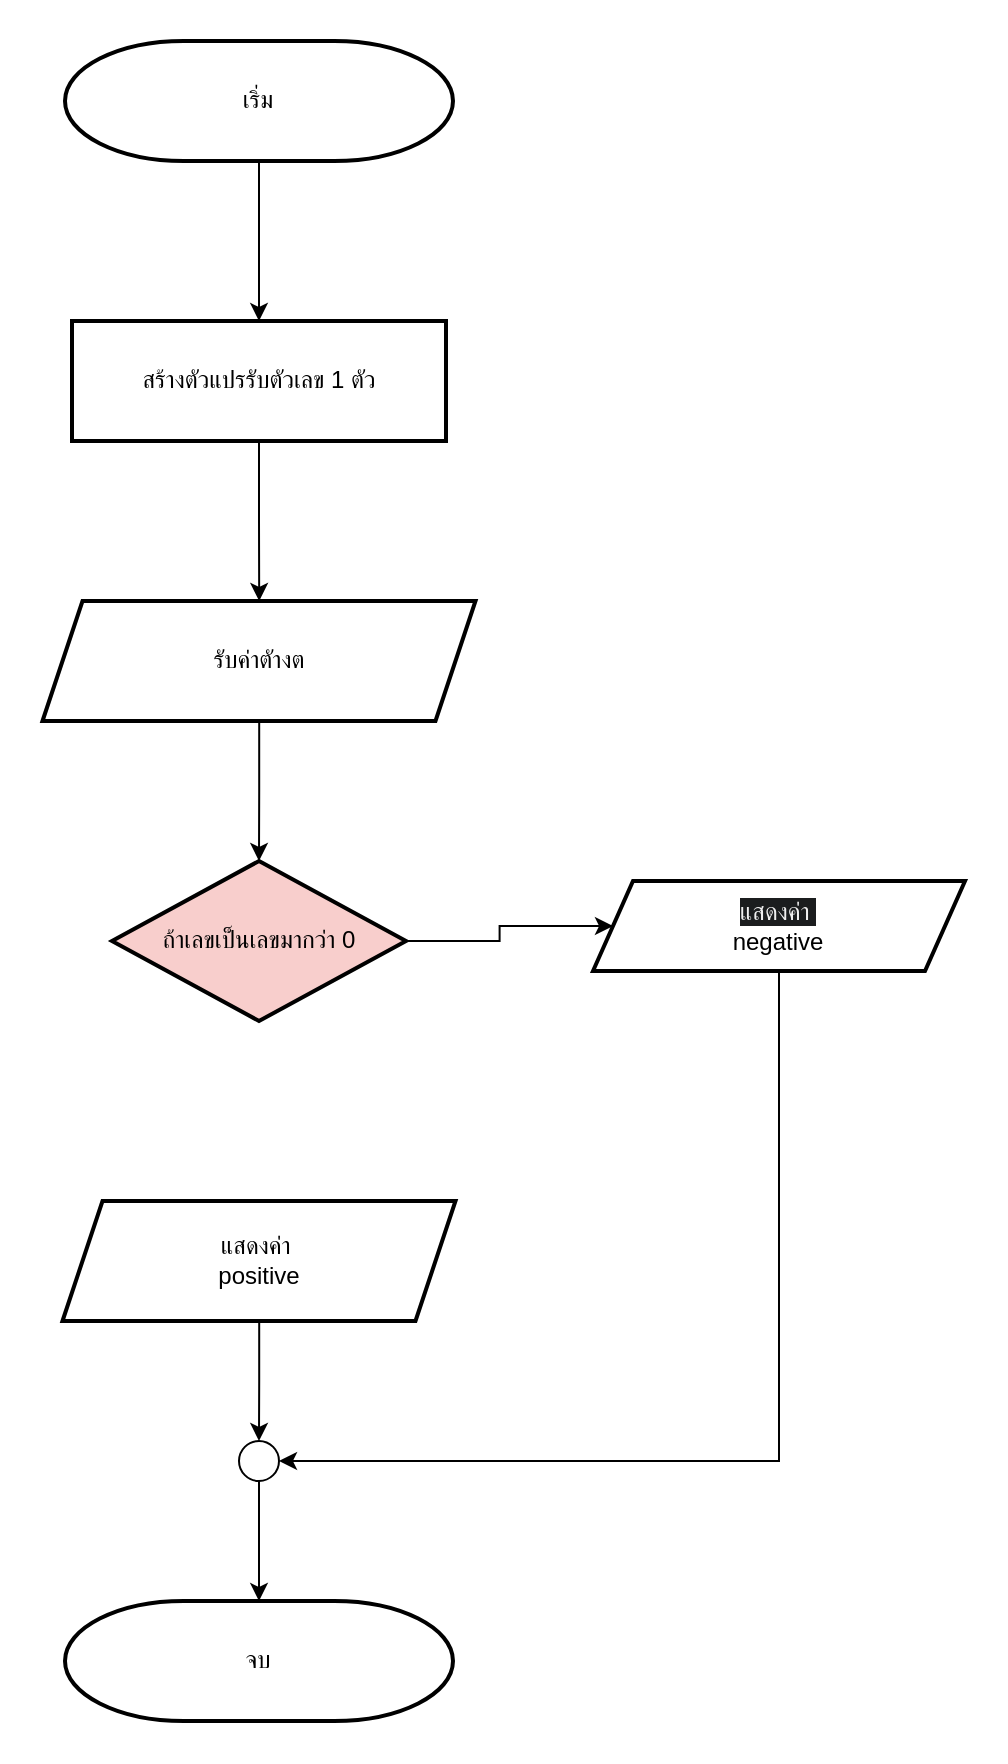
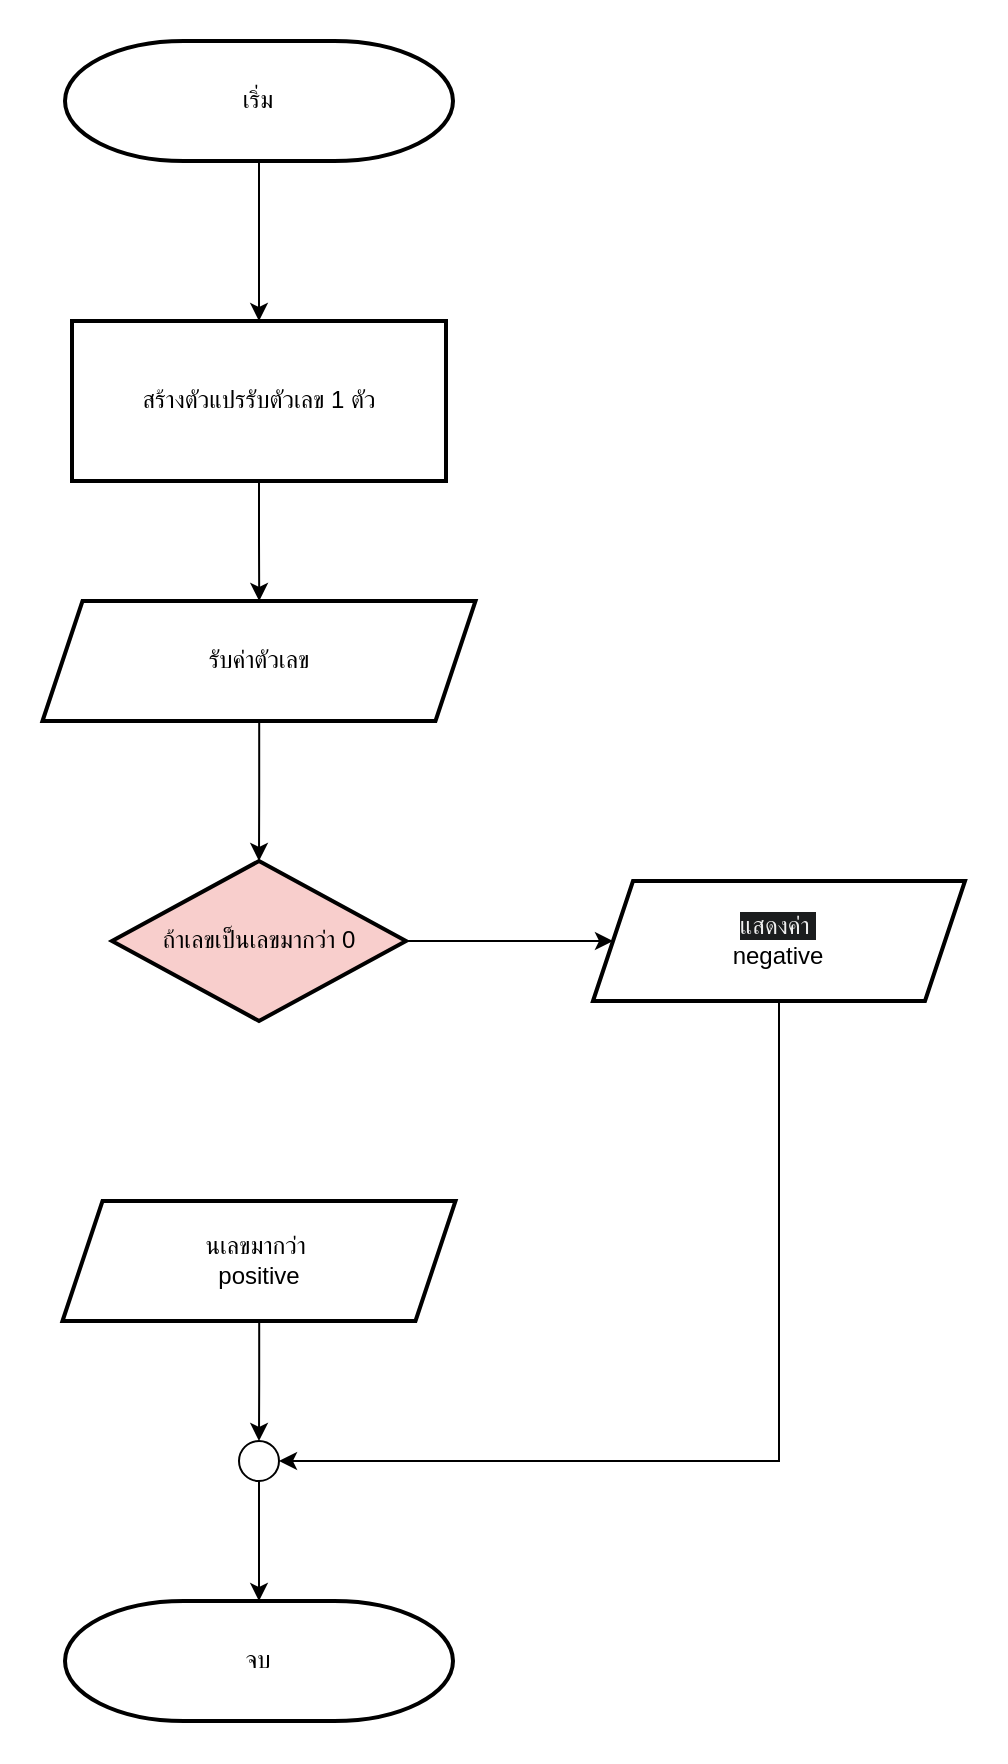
(259, 381) -> (259, 401)
(260, 661) -> (260, 661)
(779, 926) -> (779, 941)
(260, 1261) -> (260, 1261)
